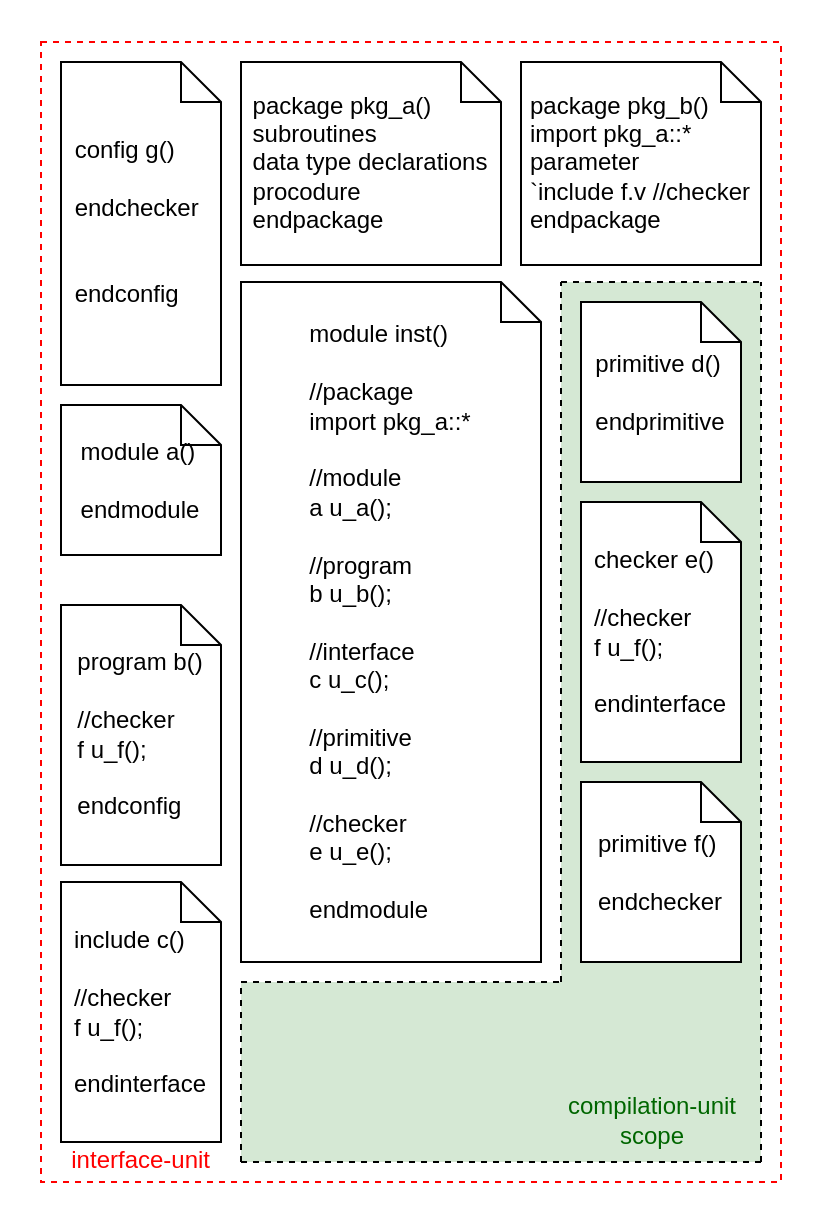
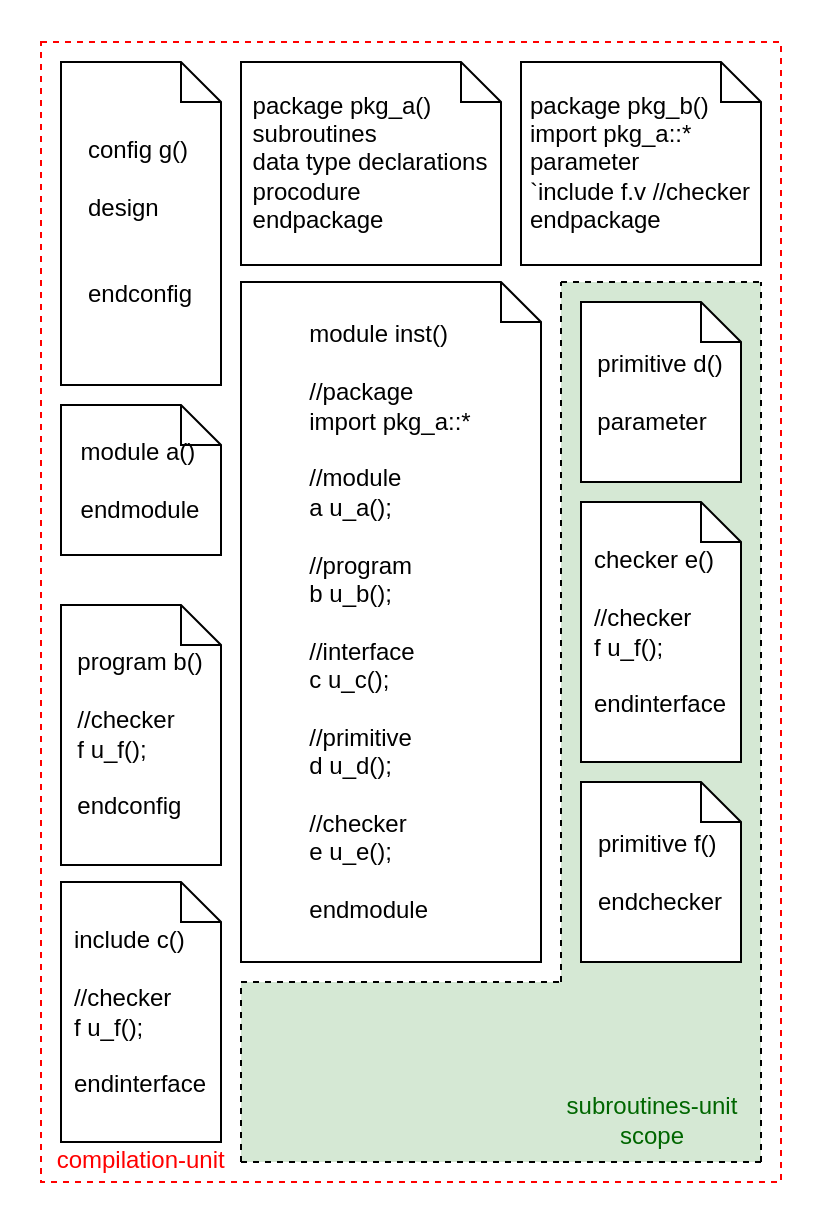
(141, 223) -> (141, 223)
(661, 393) -> (661, 393)
(653, 1121) -> (653, 1121)
(145, 1161) -> (145, 1161)
